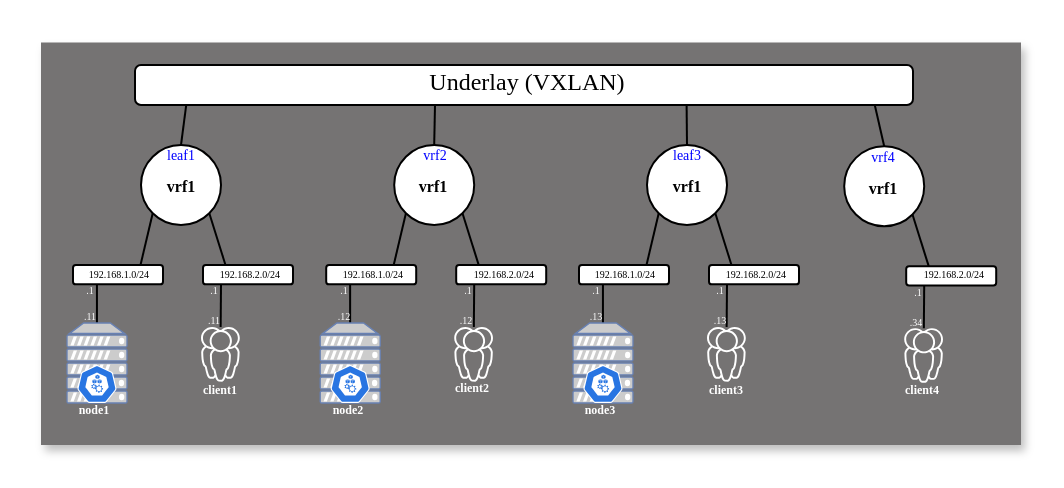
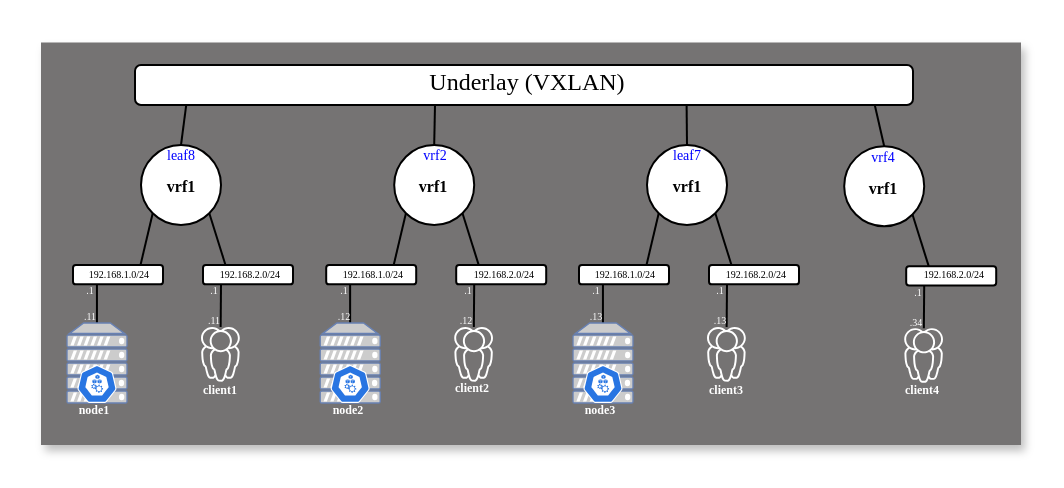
(182, 157) -> (182, 157)
(688, 157) -> (688, 157)
